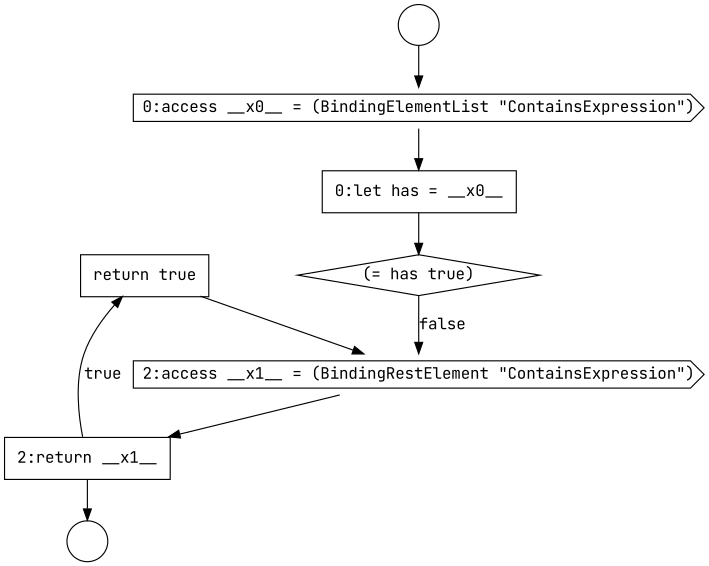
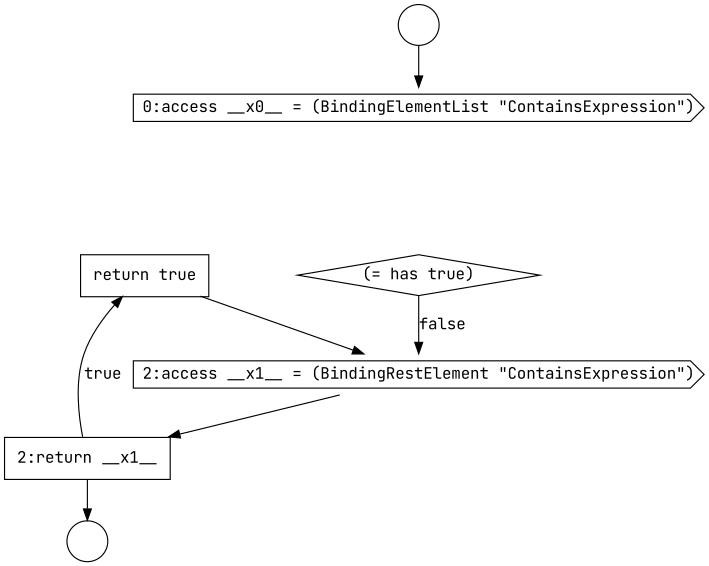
(419, 191) -> none
